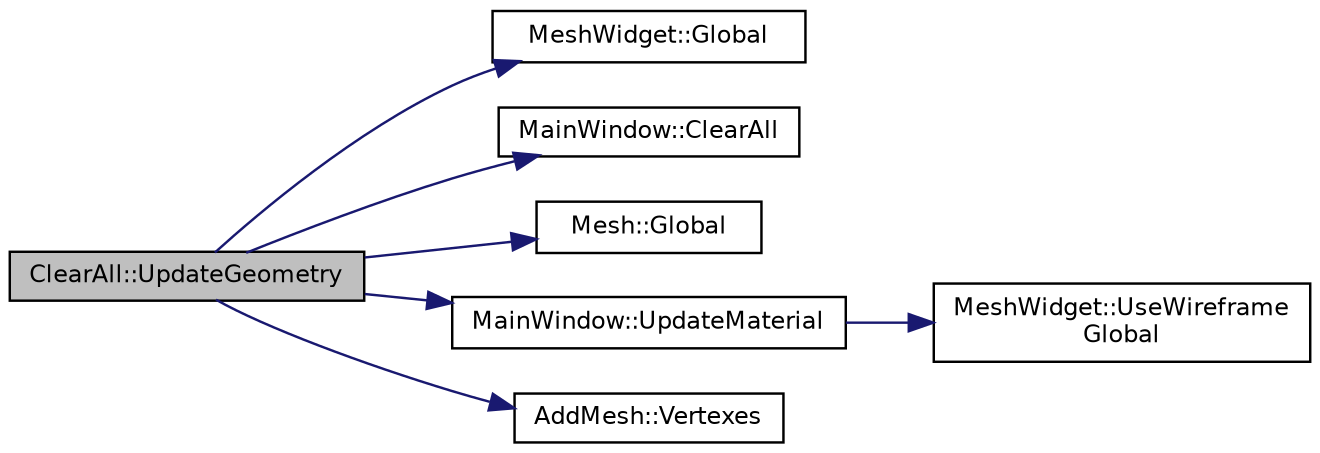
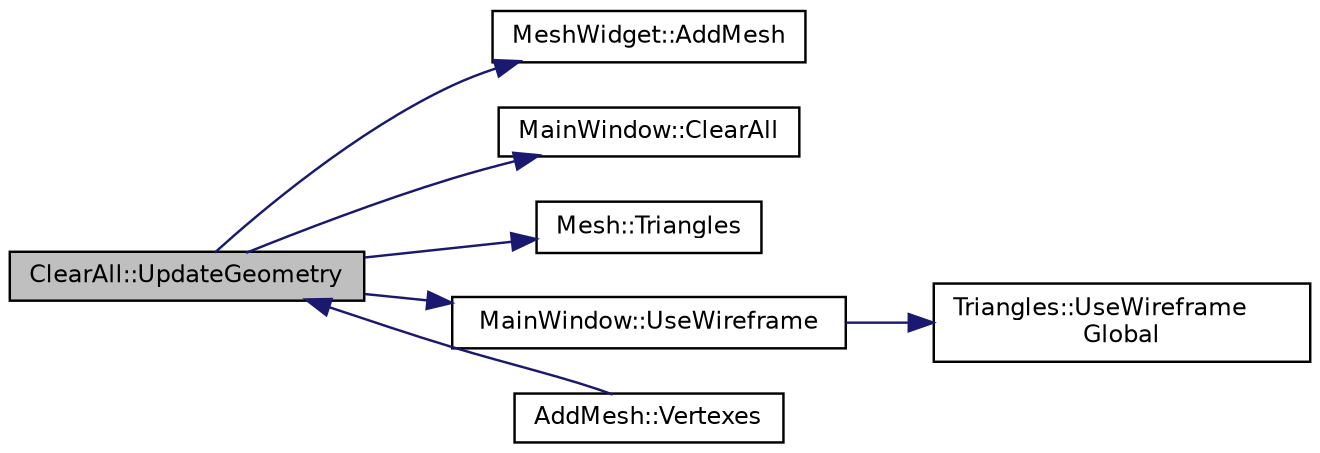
(649, 37) -> (649, 37)
(649, 227) -> (649, 227)
(649, 323) -> (649, 323)
(1122, 323) -> (1122, 323)
(350, 357) -> (471, 353)
